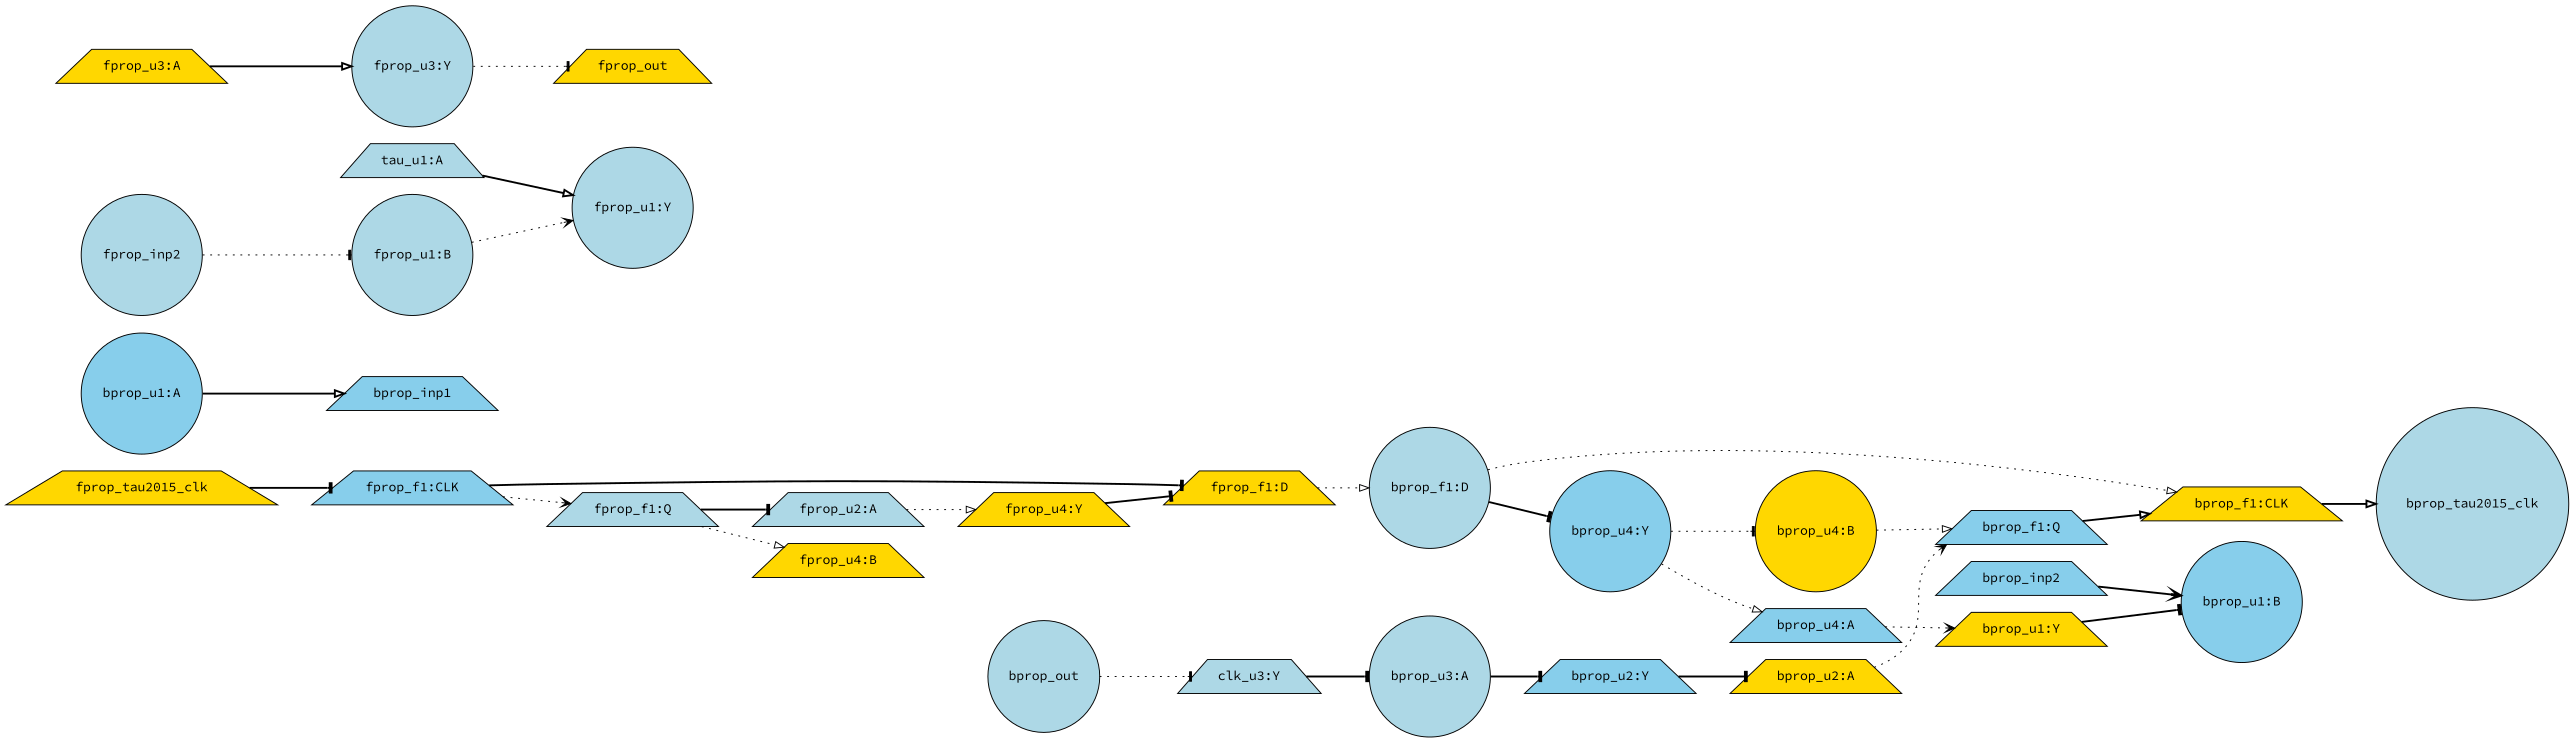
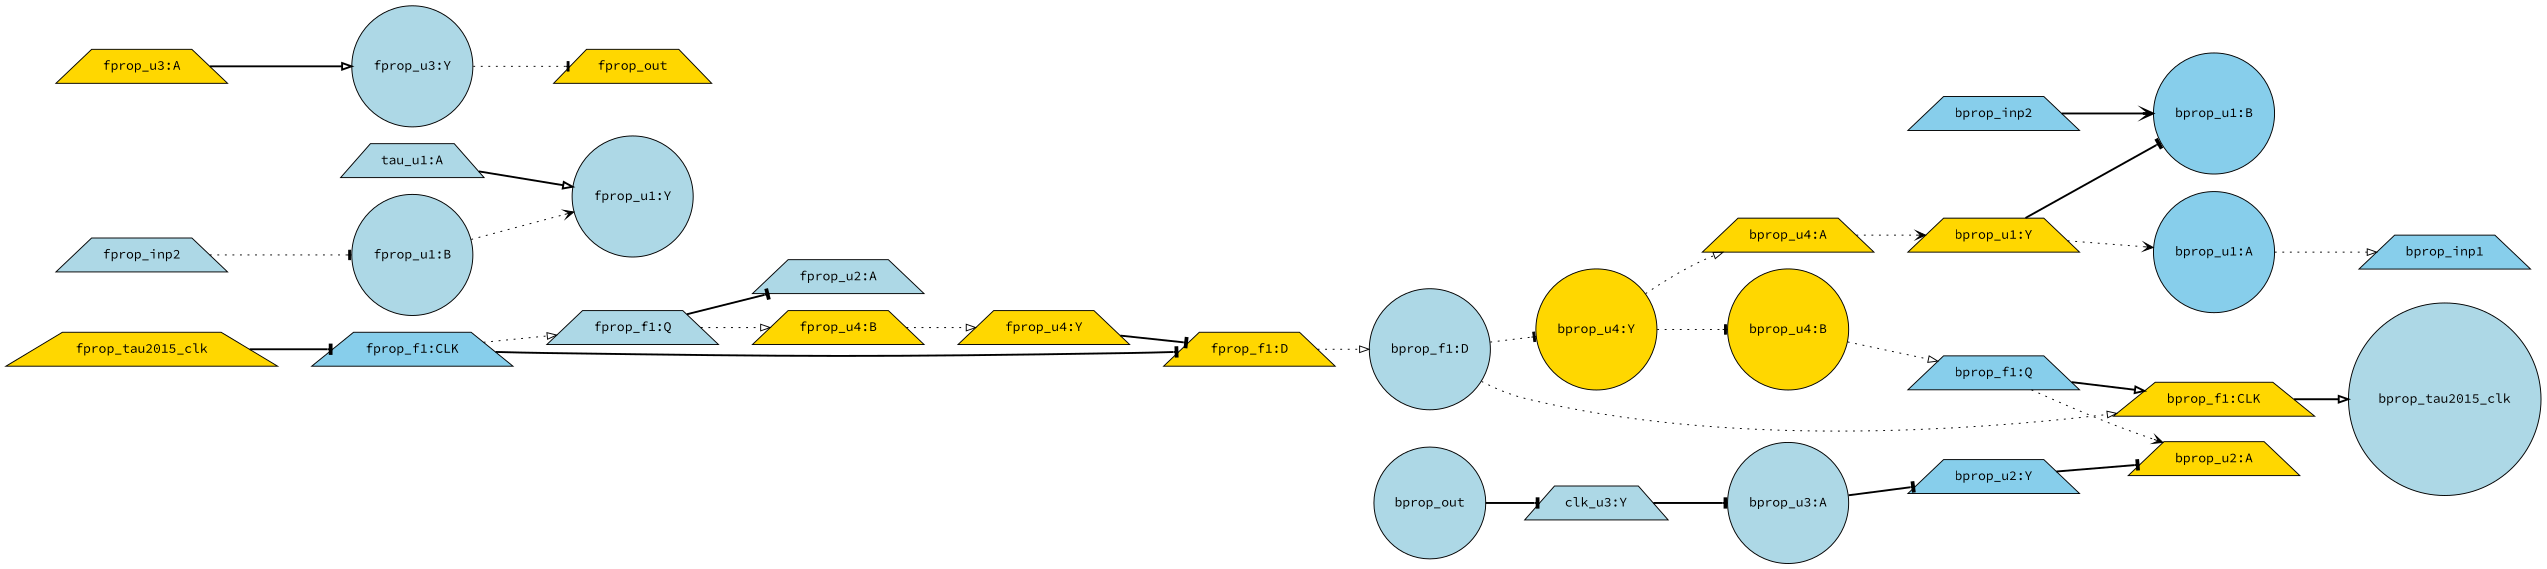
none -> (2106, 244)
(142, 255) -> (142, 255)
(269, 394) -> (2321, 252)
(532, 500) -> (515, 339)
(1518, 509) -> (1511, 340)
(936, 510) -> (936, 328)
(1610, 531) -> (1596, 329)
(1918, 616) -> (2080, 411)
(1816, 626) -> (1788, 235)
(1144, 676) -> (1510, 503)
